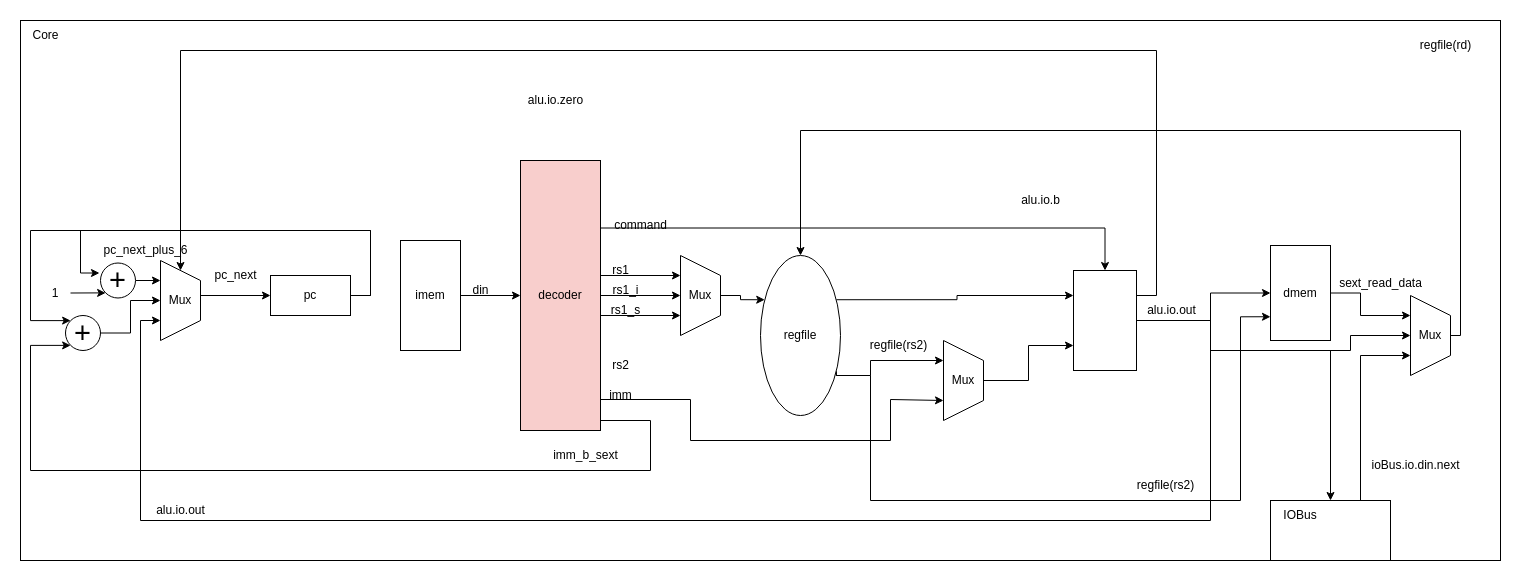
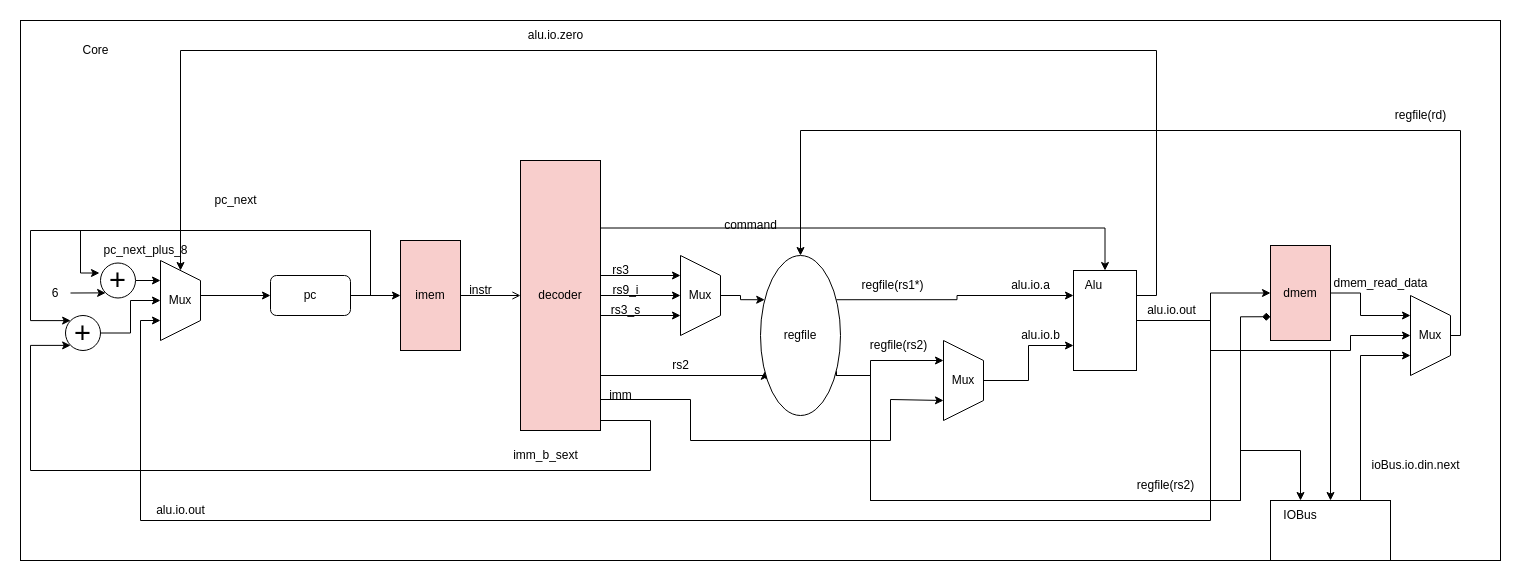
(46, 36) -> (96, 51)
(1446, 46) -> (1421, 116)
(556, 101) -> (556, 36)
(1041, 201) -> (1041, 336)
(641, 226) -> (751, 226)
(146, 251) -> (146, 251)
(621, 271) -> (621, 271)
(236, 276) -> (236, 201)
(1381, 284) -> (1381, 284)
none -> (893, 286)
none -> (1031, 286)
none -> (1094, 286)
(481, 291) -> (481, 291)
(626, 291) -> (626, 291)
(1301, 293) -> (1301, 293)
(56, 294) -> (56, 294)
(311, 296) -> (311, 296)
none -> (382, 296)
(431, 296) -> (431, 296)
(512, 296) -> (513, 296)
(626, 311) -> (626, 311)
(1262, 317) -> (1261, 317)
(621, 366) -> (681, 366)
none -> (684, 376)
none -> (1293, 451)
(586, 456) -> (546, 456)
